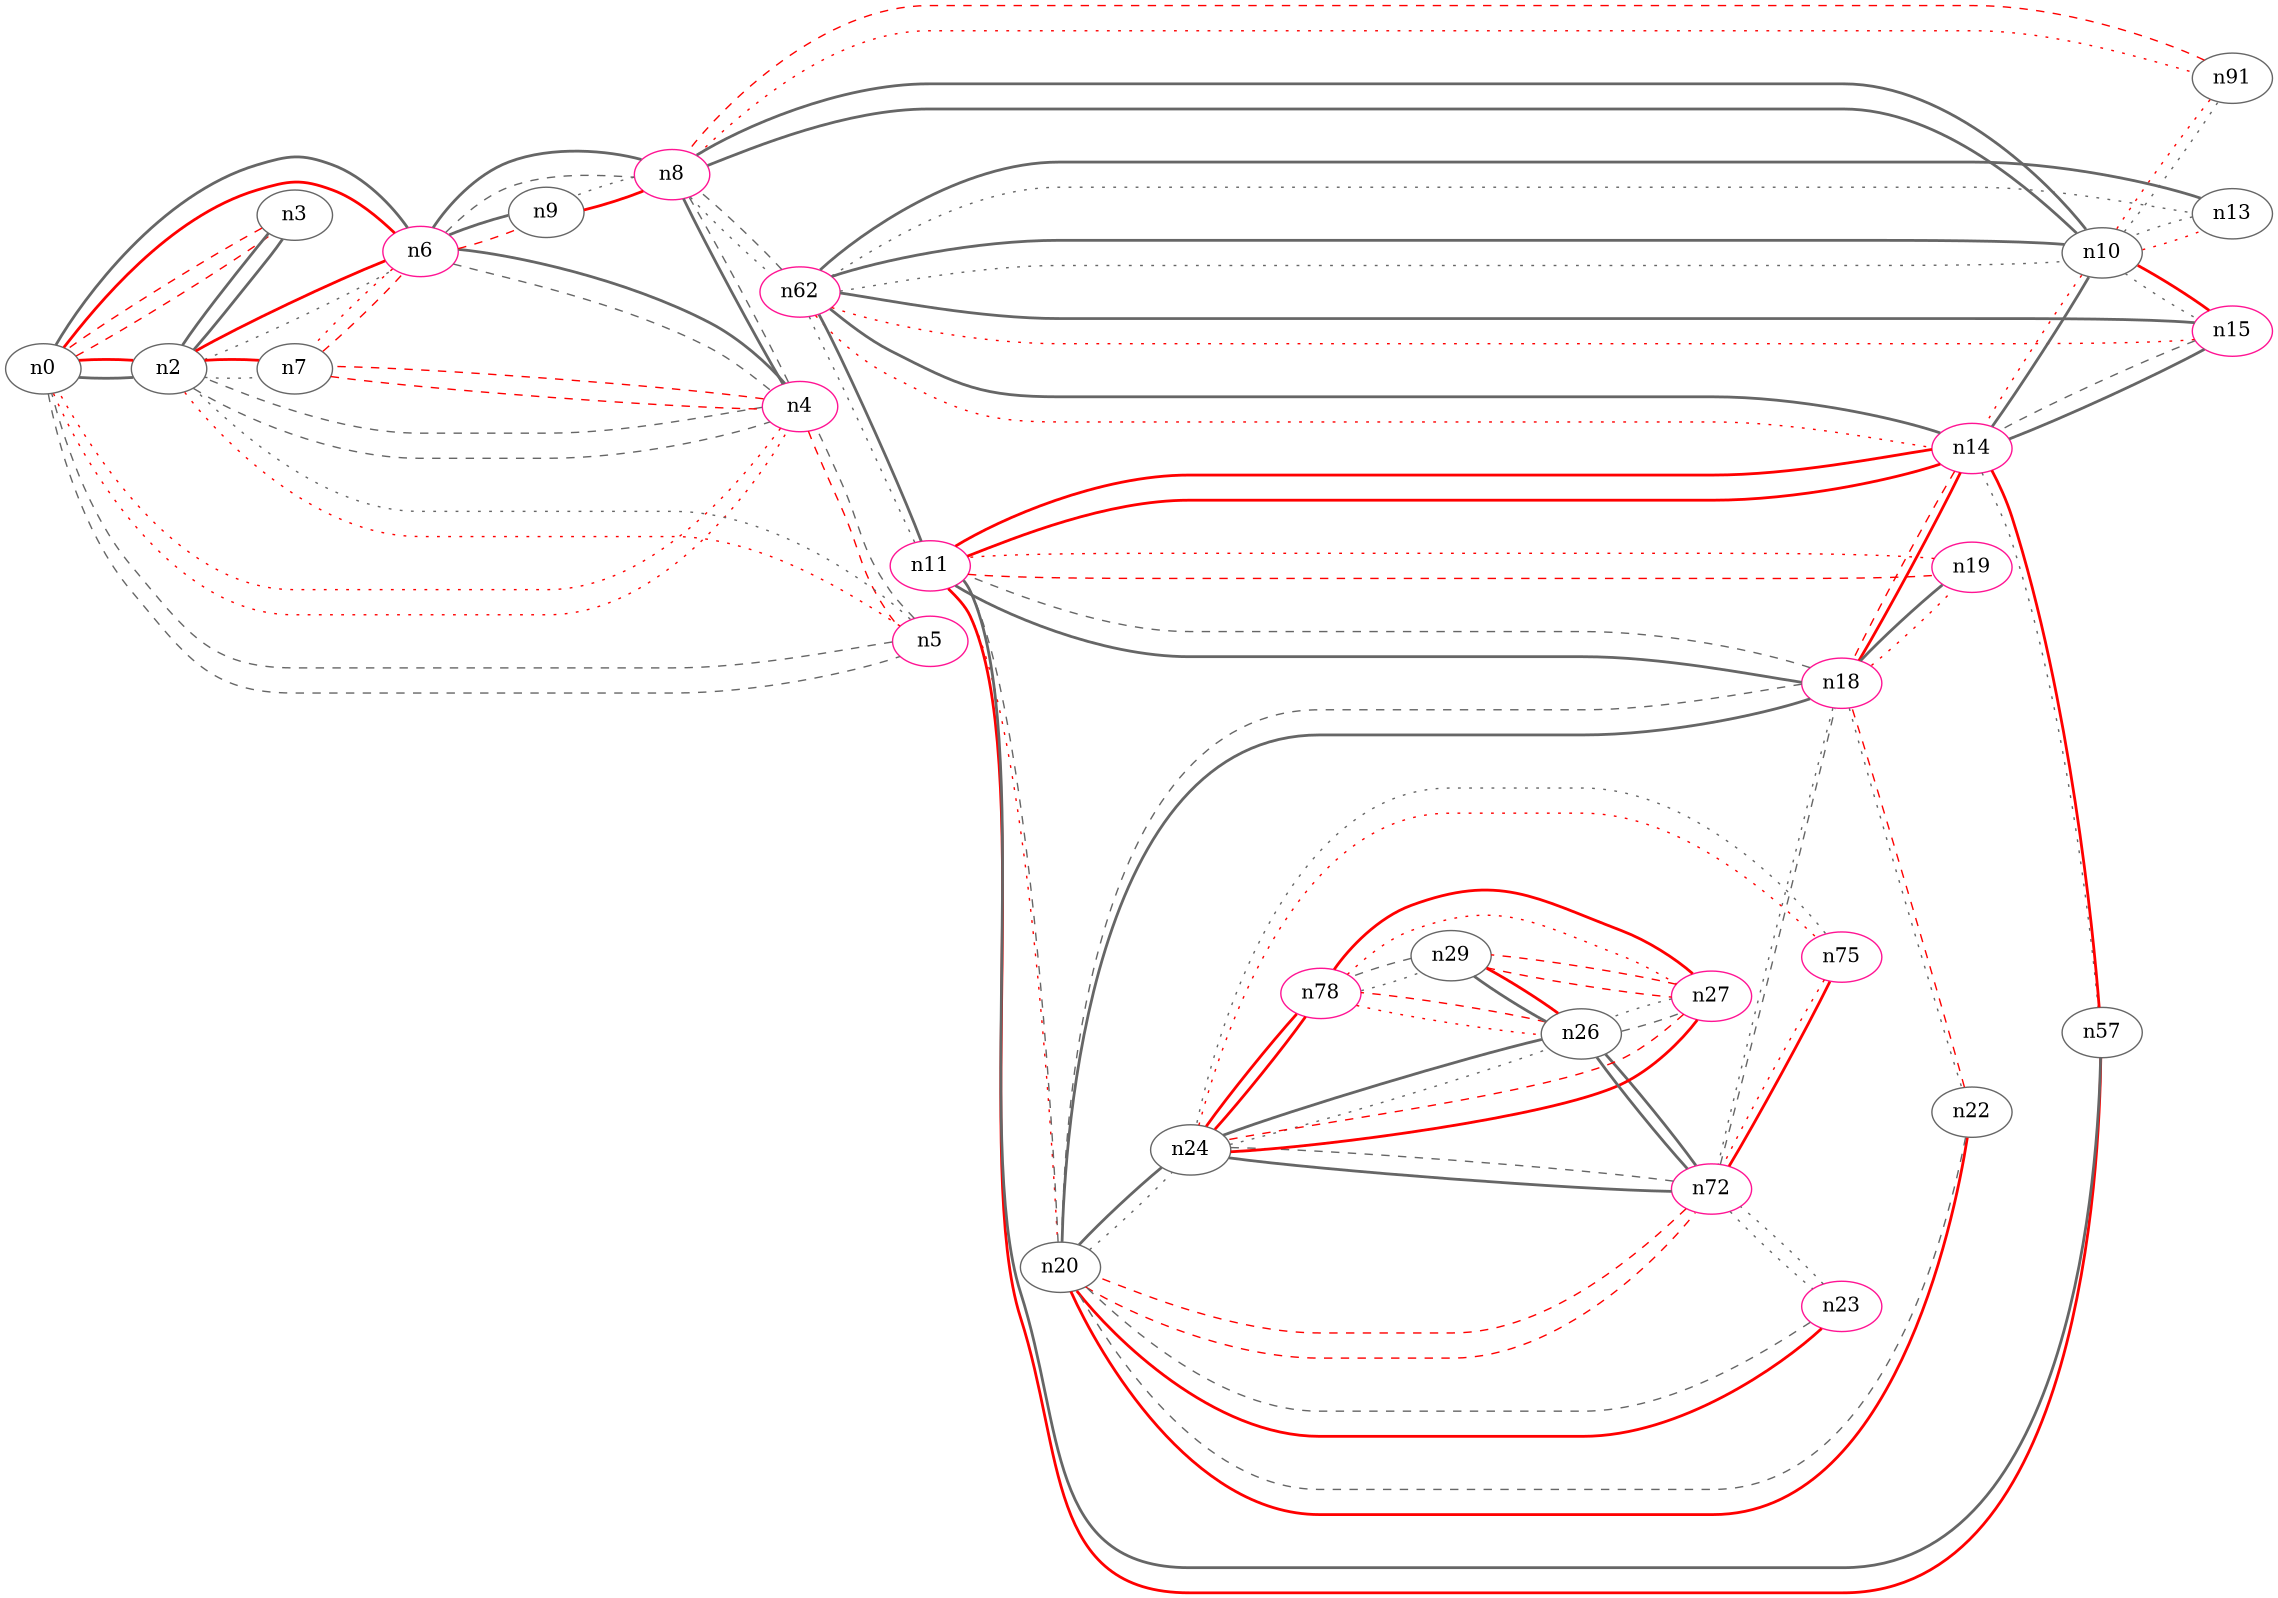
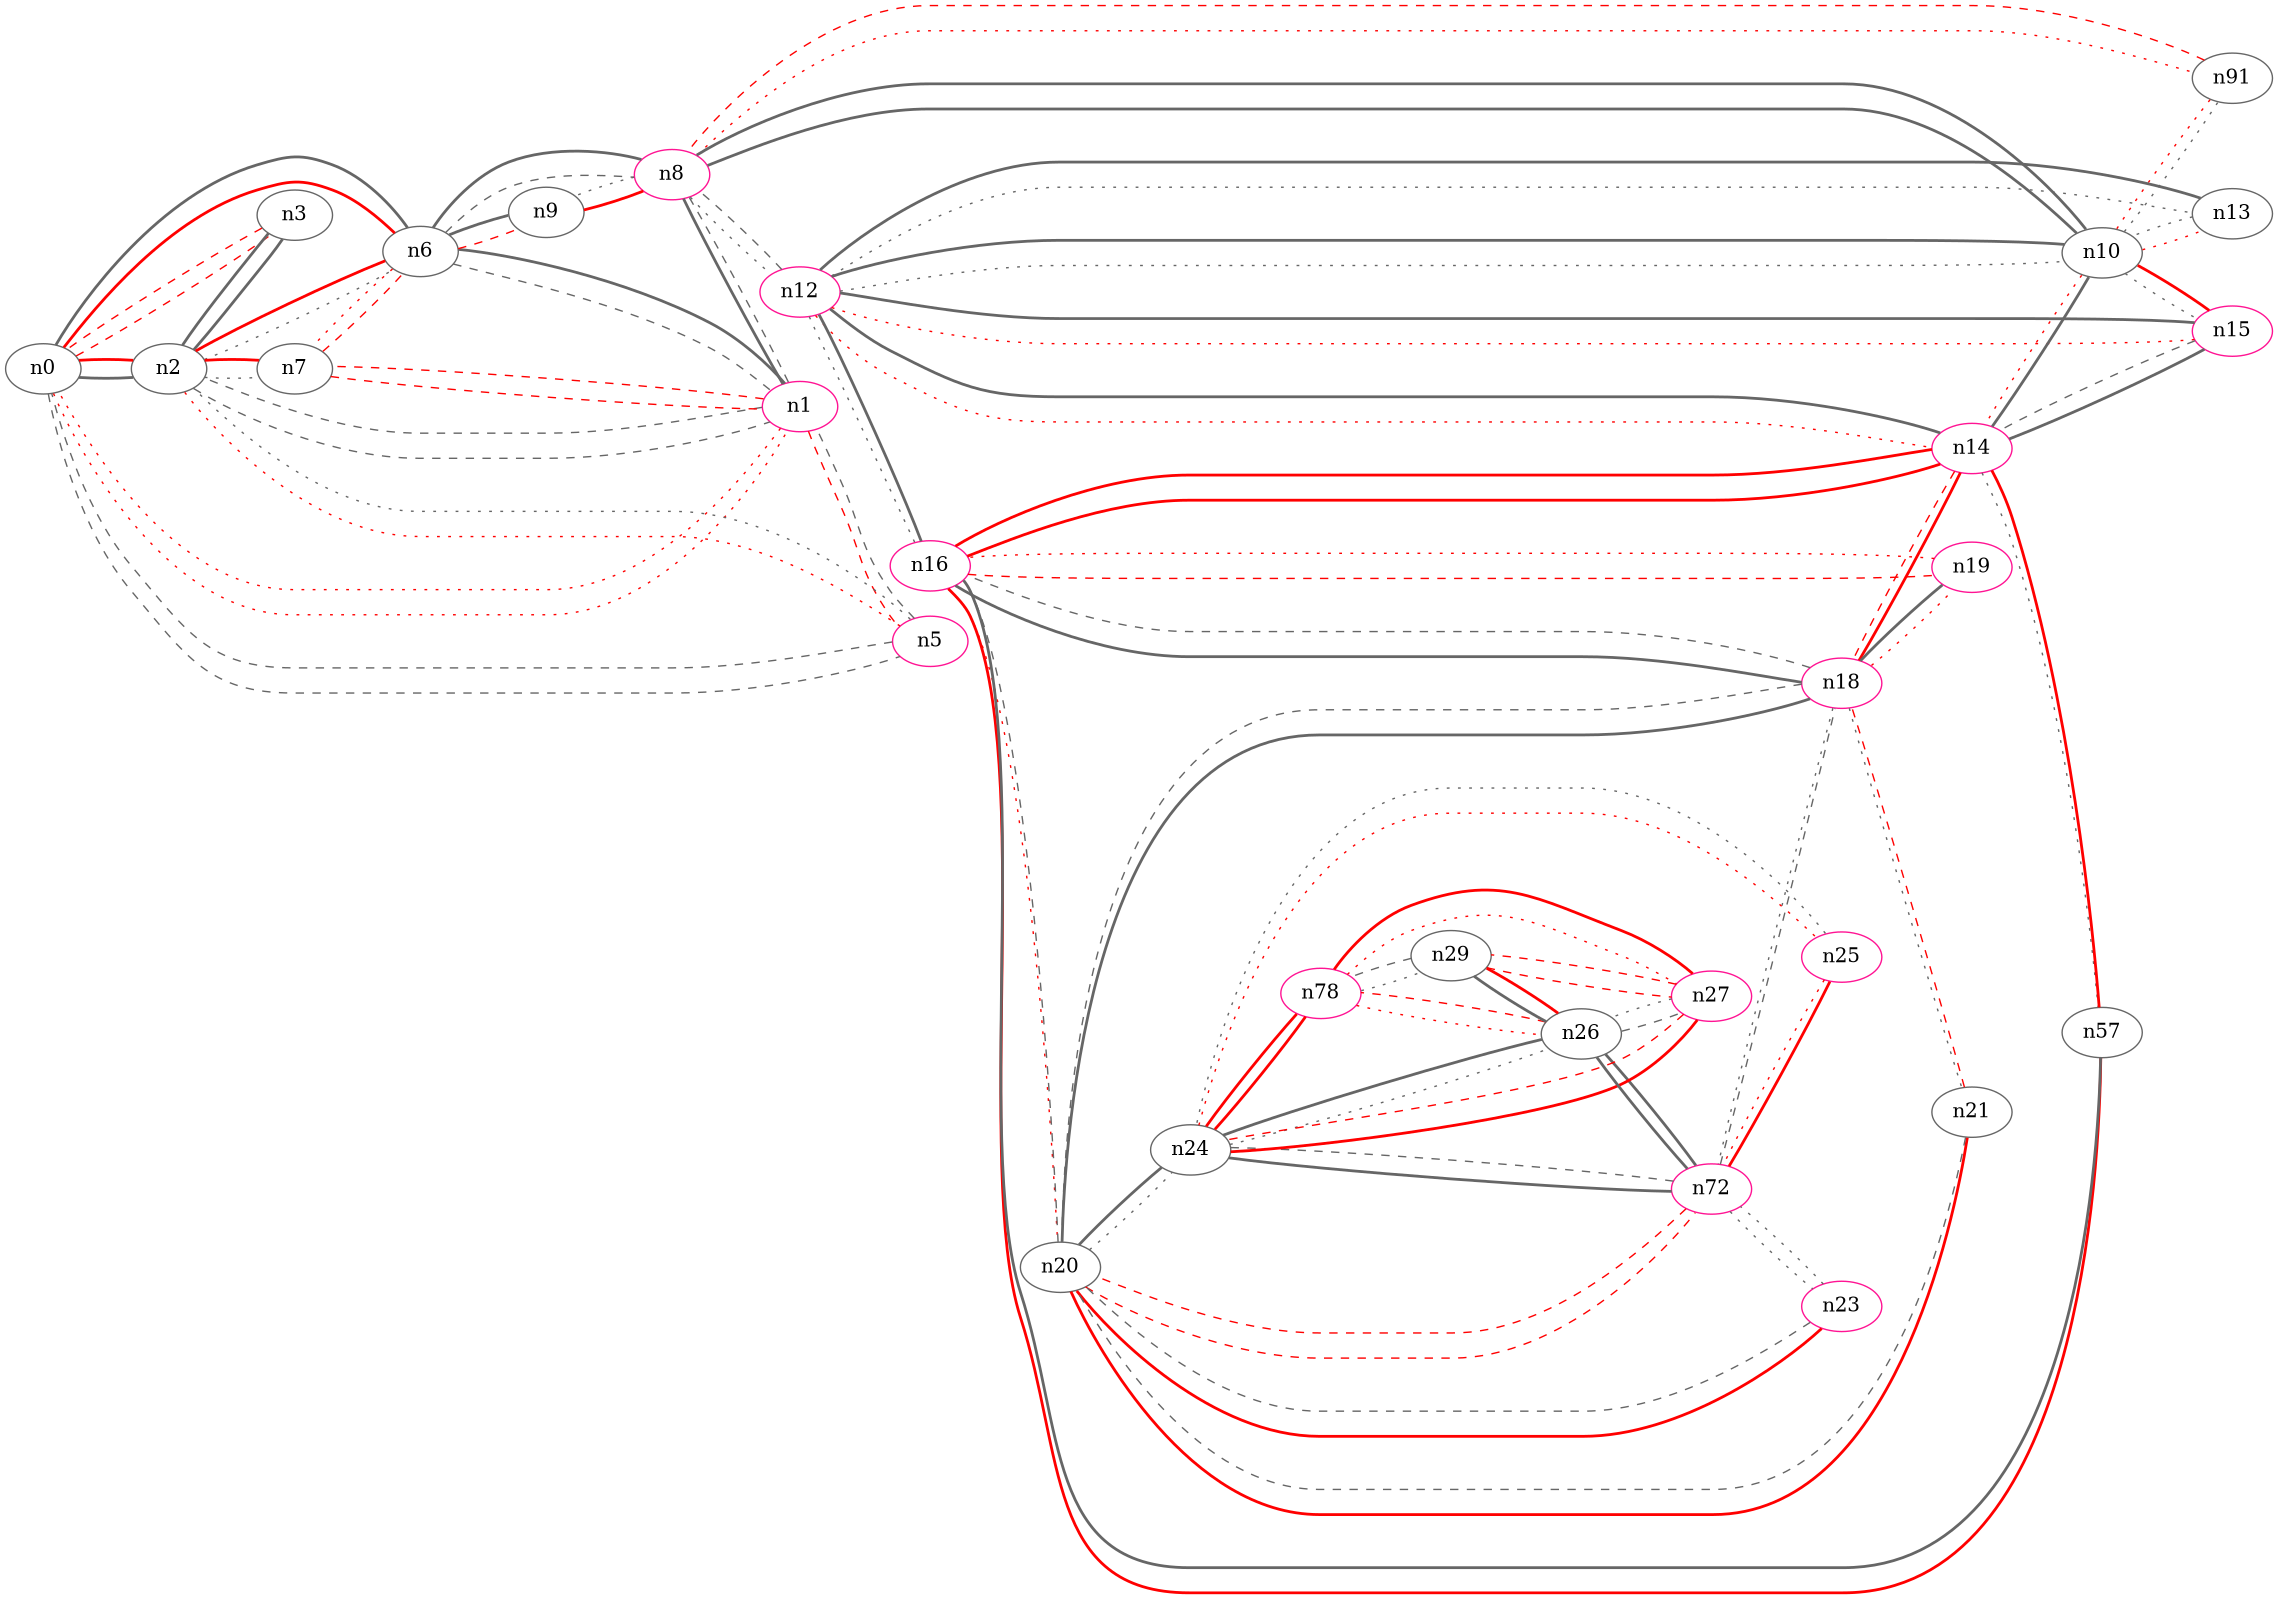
(421, 252) -> (421, 252)
(800, 292) -> (800, 292)
(800, 407) -> (800, 407)
(930, 566) -> (930, 566)
(1842, 957) -> (1842, 957)
(1972, 1112) -> (1972, 1112)
